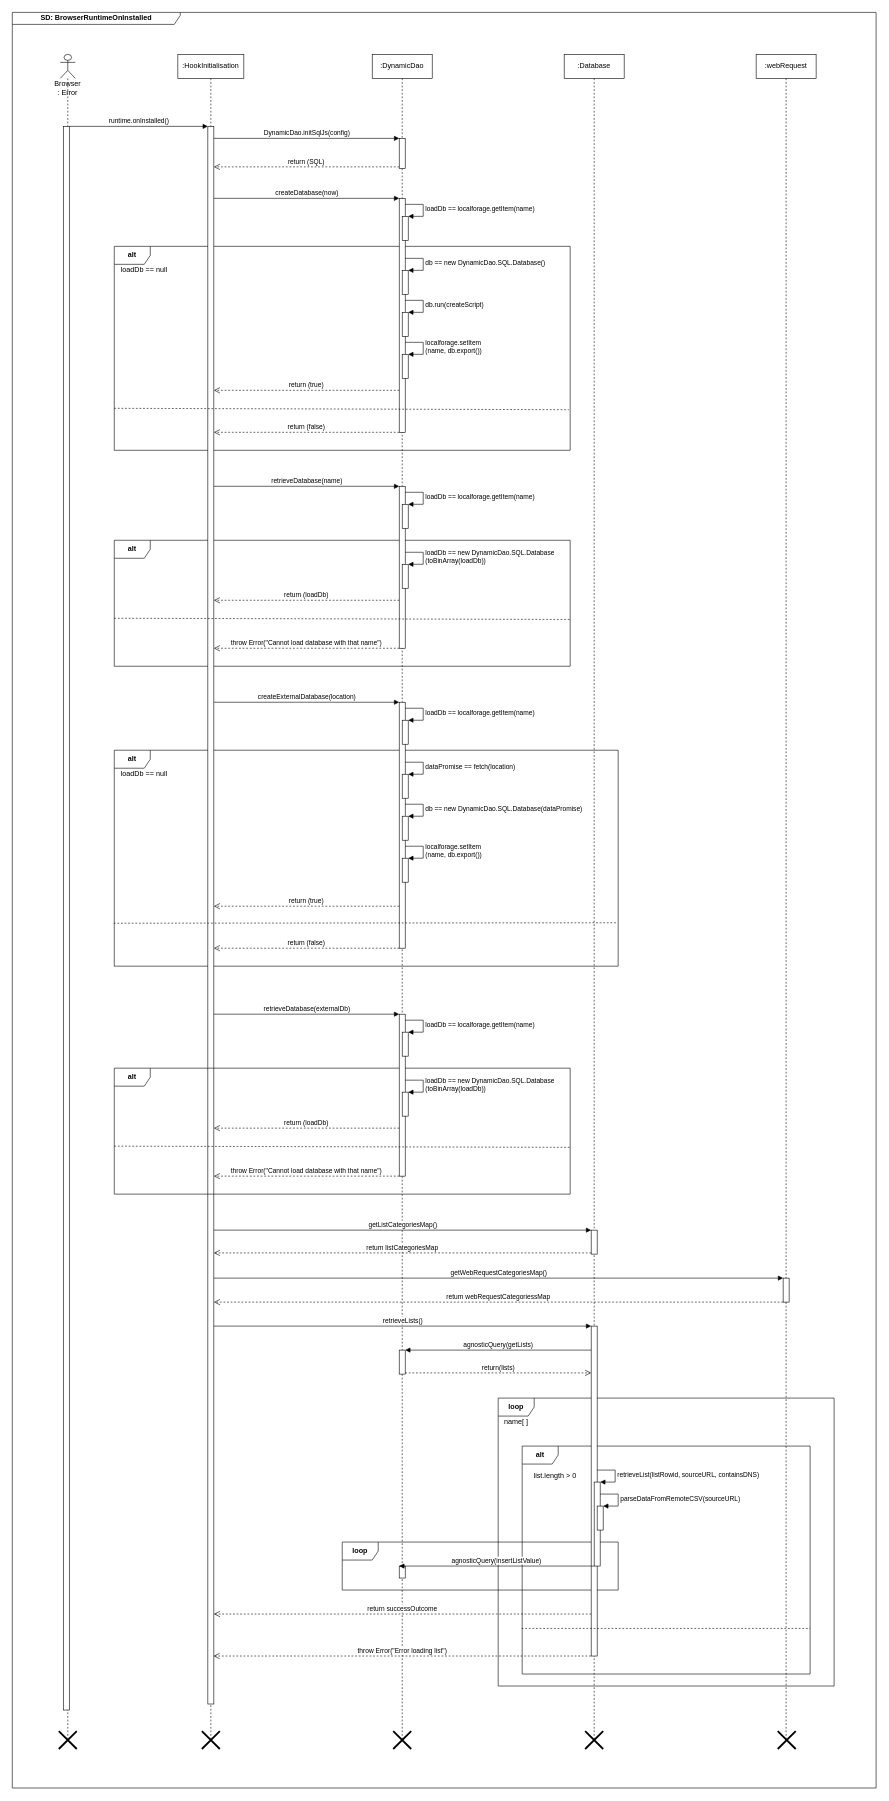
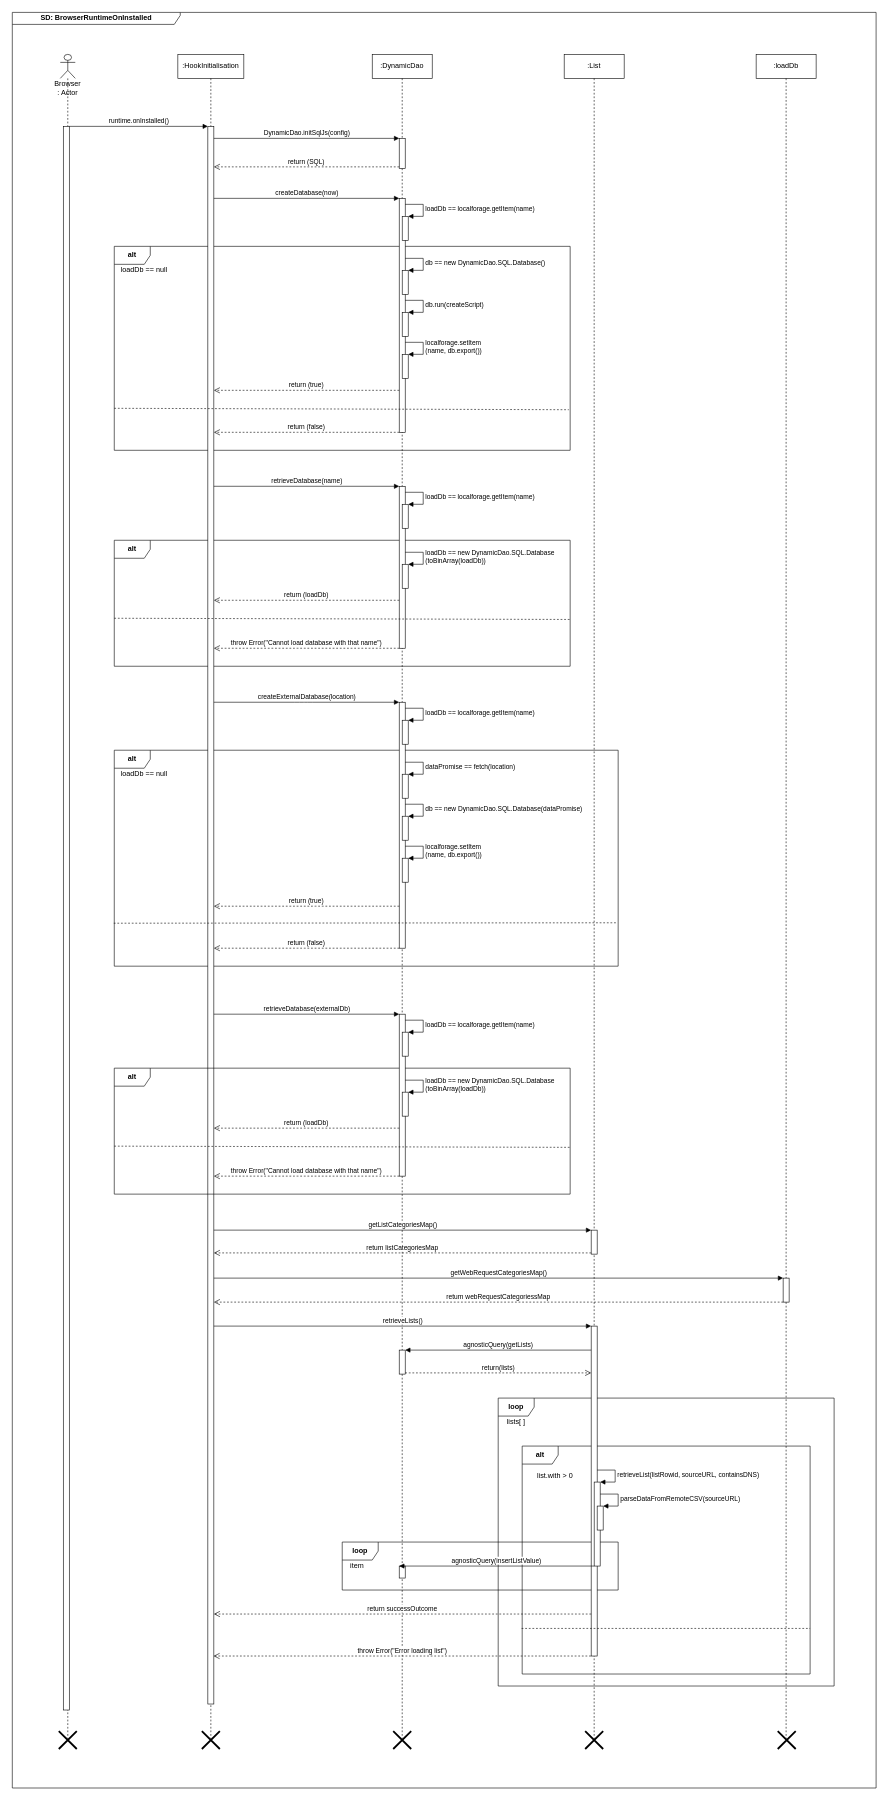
(594, 66) -> (594, 66)
(786, 66) -> (786, 66)
(68, 97) -> (68, 97)
(516, 1422) -> (516, 1422)
(555, 1476) -> (555, 1476)
none -> (357, 1566)
